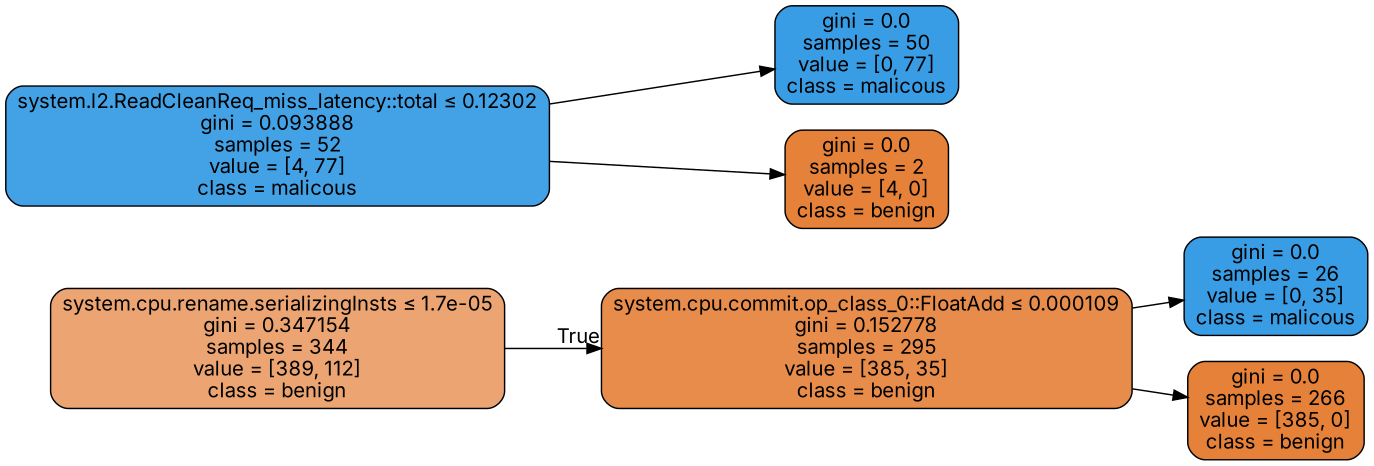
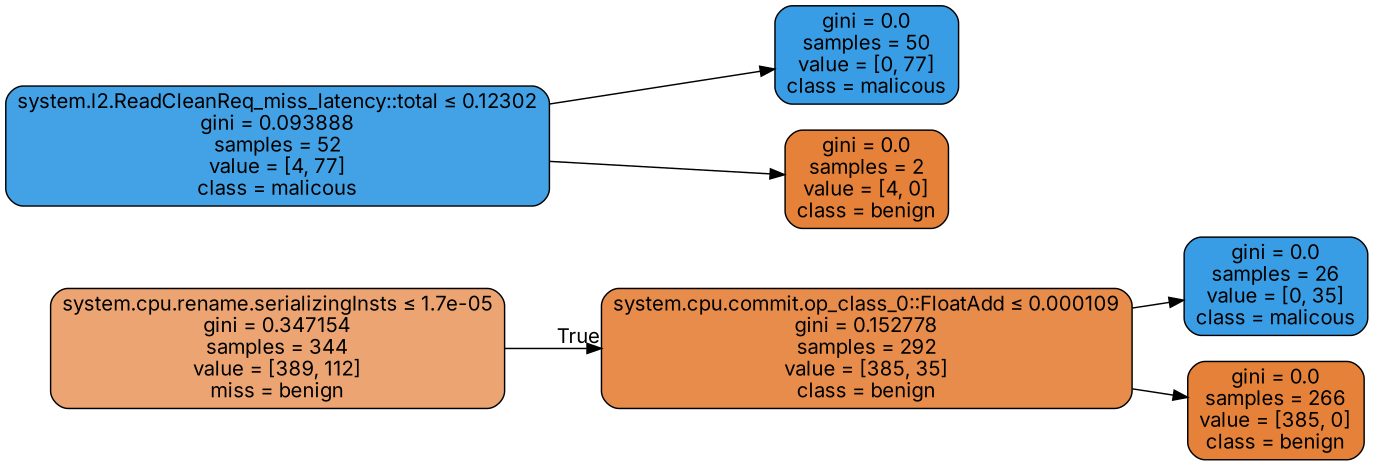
(867, 348) -> (867, 348)
(278, 391) -> (278, 391)
